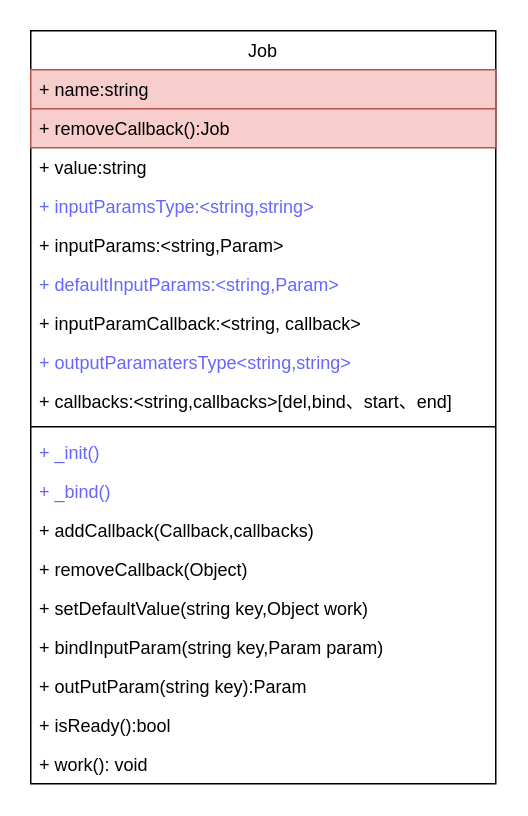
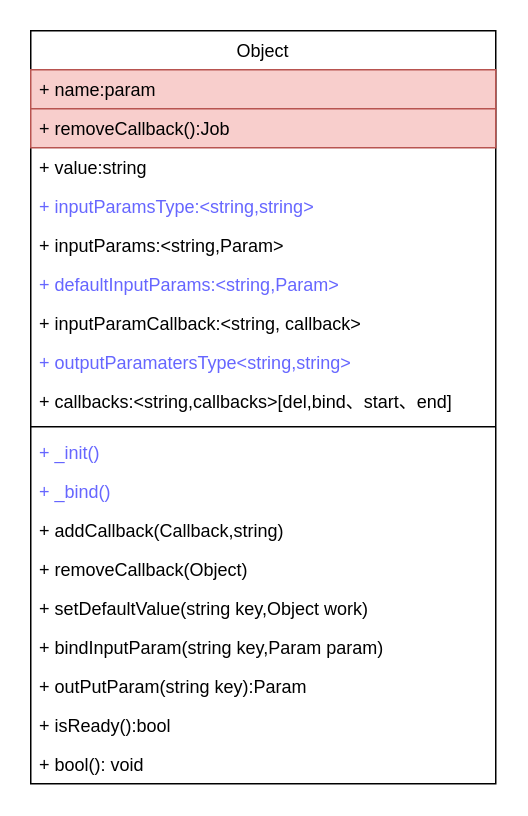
(263, 51) -> (263, 51)
(98, 90) -> (95, 90)
(187, 531) -> (174, 531)
(100, 765) -> (98, 765)
